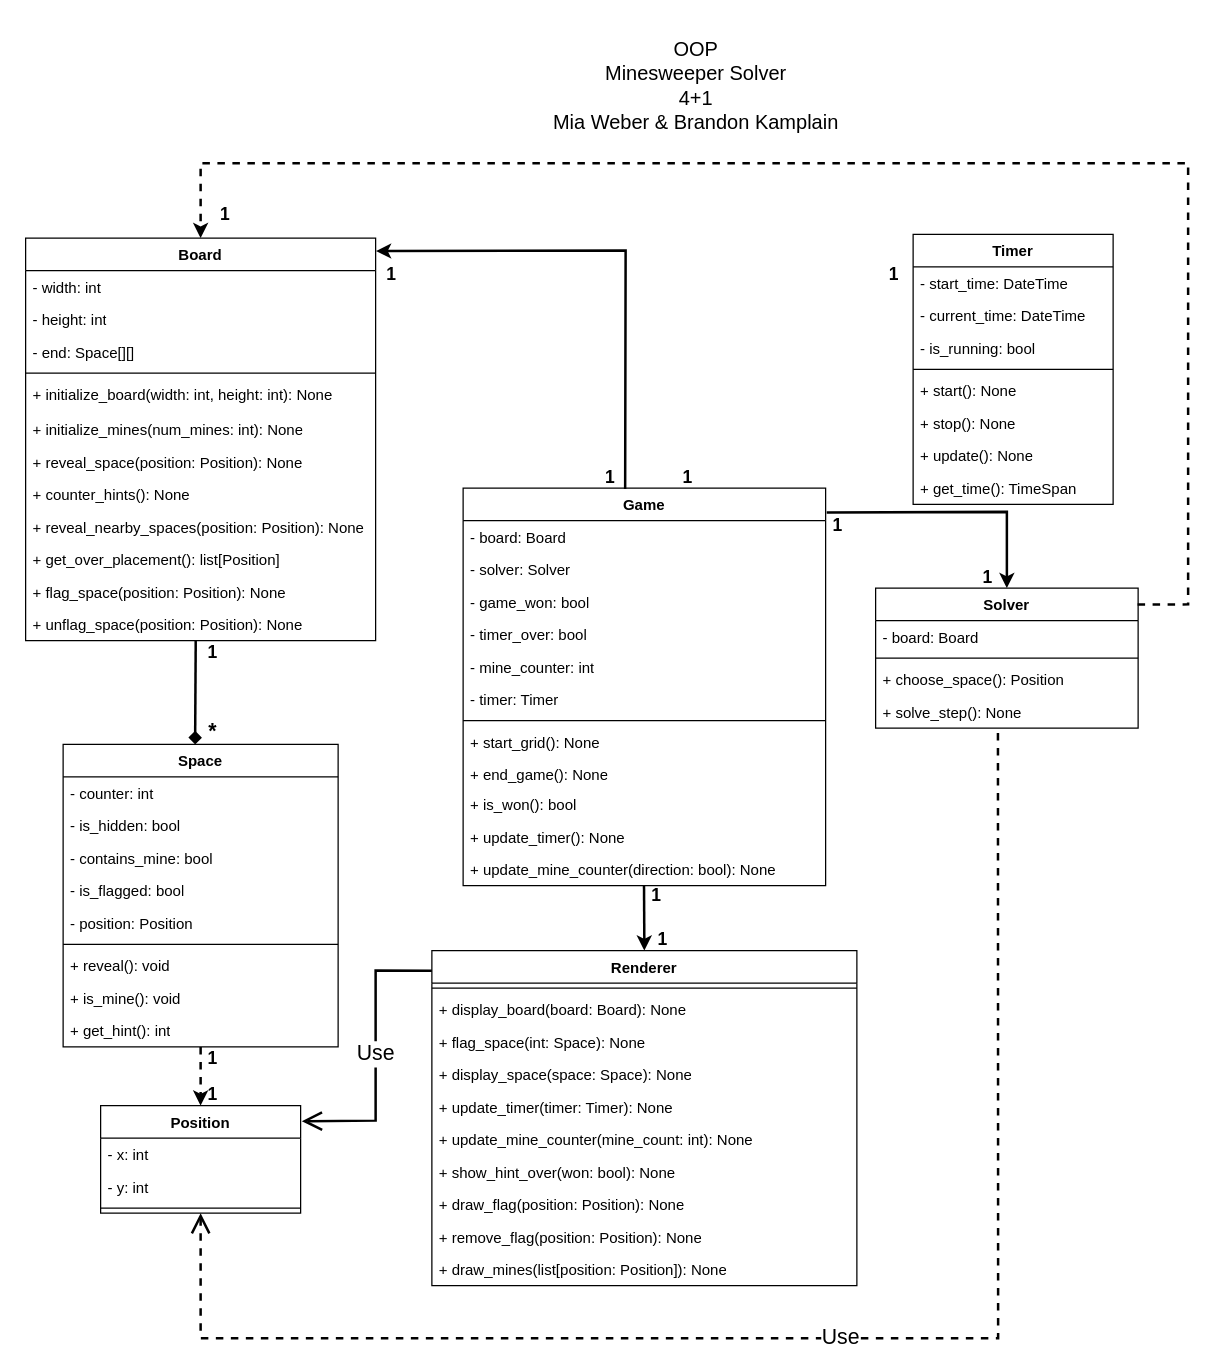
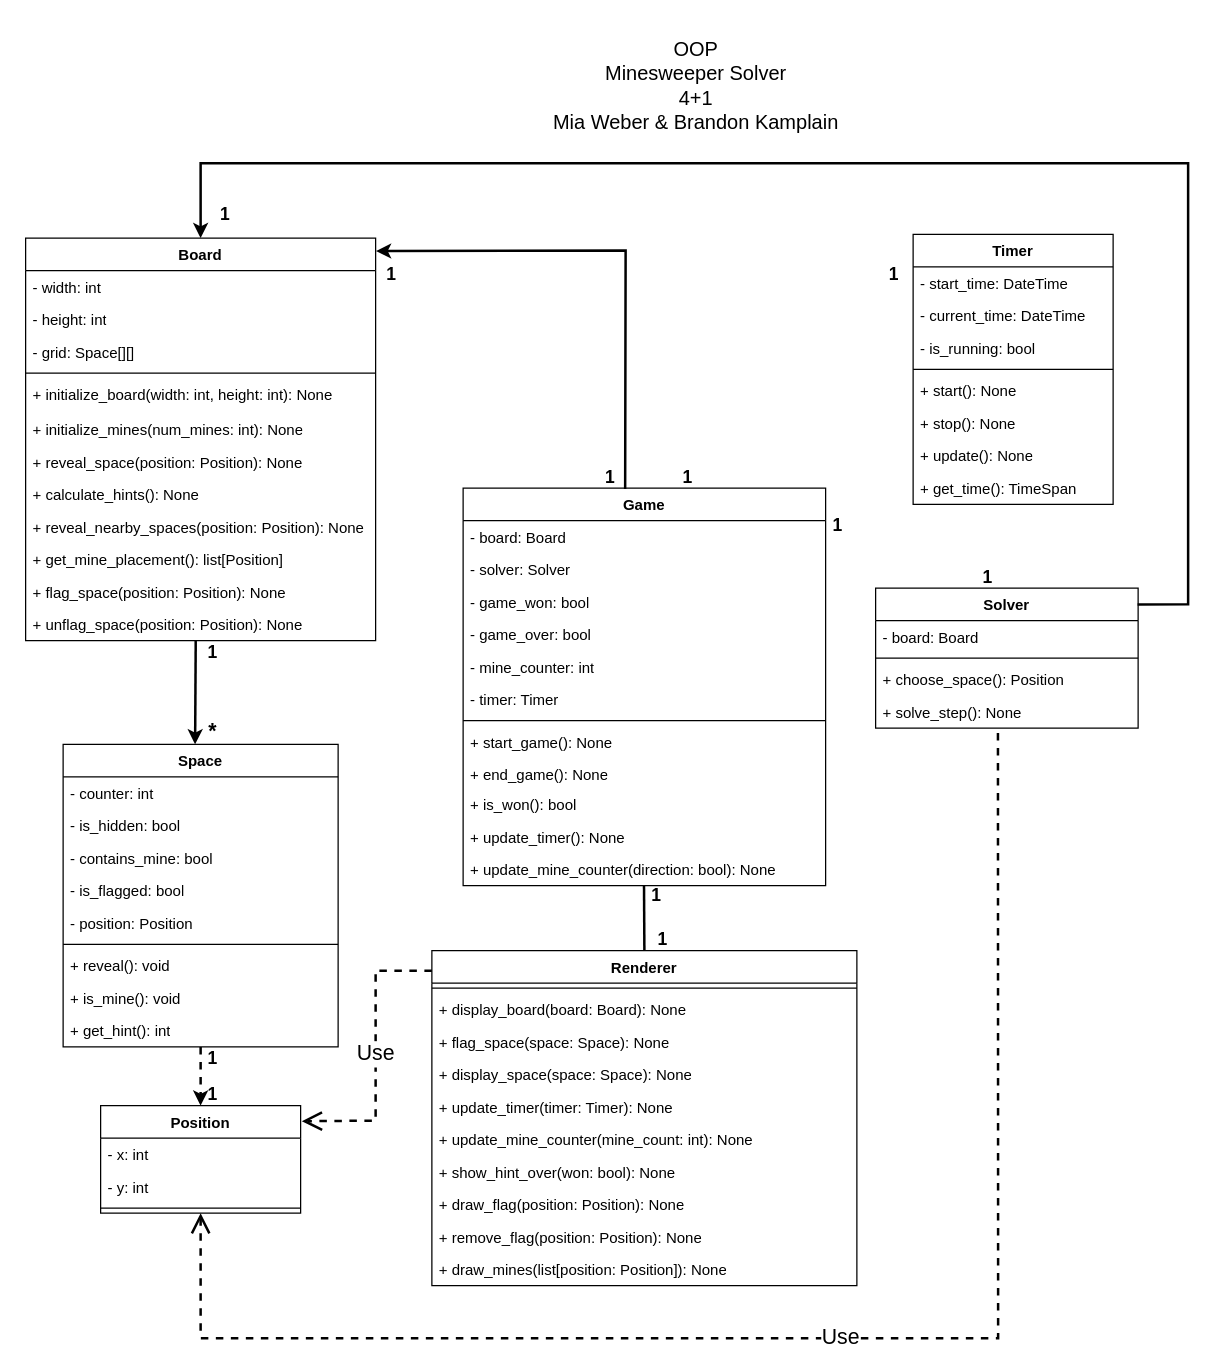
(906, 163) -> (906, 163)
(94, 353) -> (97, 353)
(122, 496) -> (126, 496)
(949, 512) -> none
(177, 561) -> (175, 561)
(536, 636) -> (534, 636)
(195, 731) -> (195, 732)
(547, 743) -> (549, 743)
(644, 938) -> (644, 944)
(552, 1043) -> (562, 1043)
(370, 1121) -> (370, 1121)
